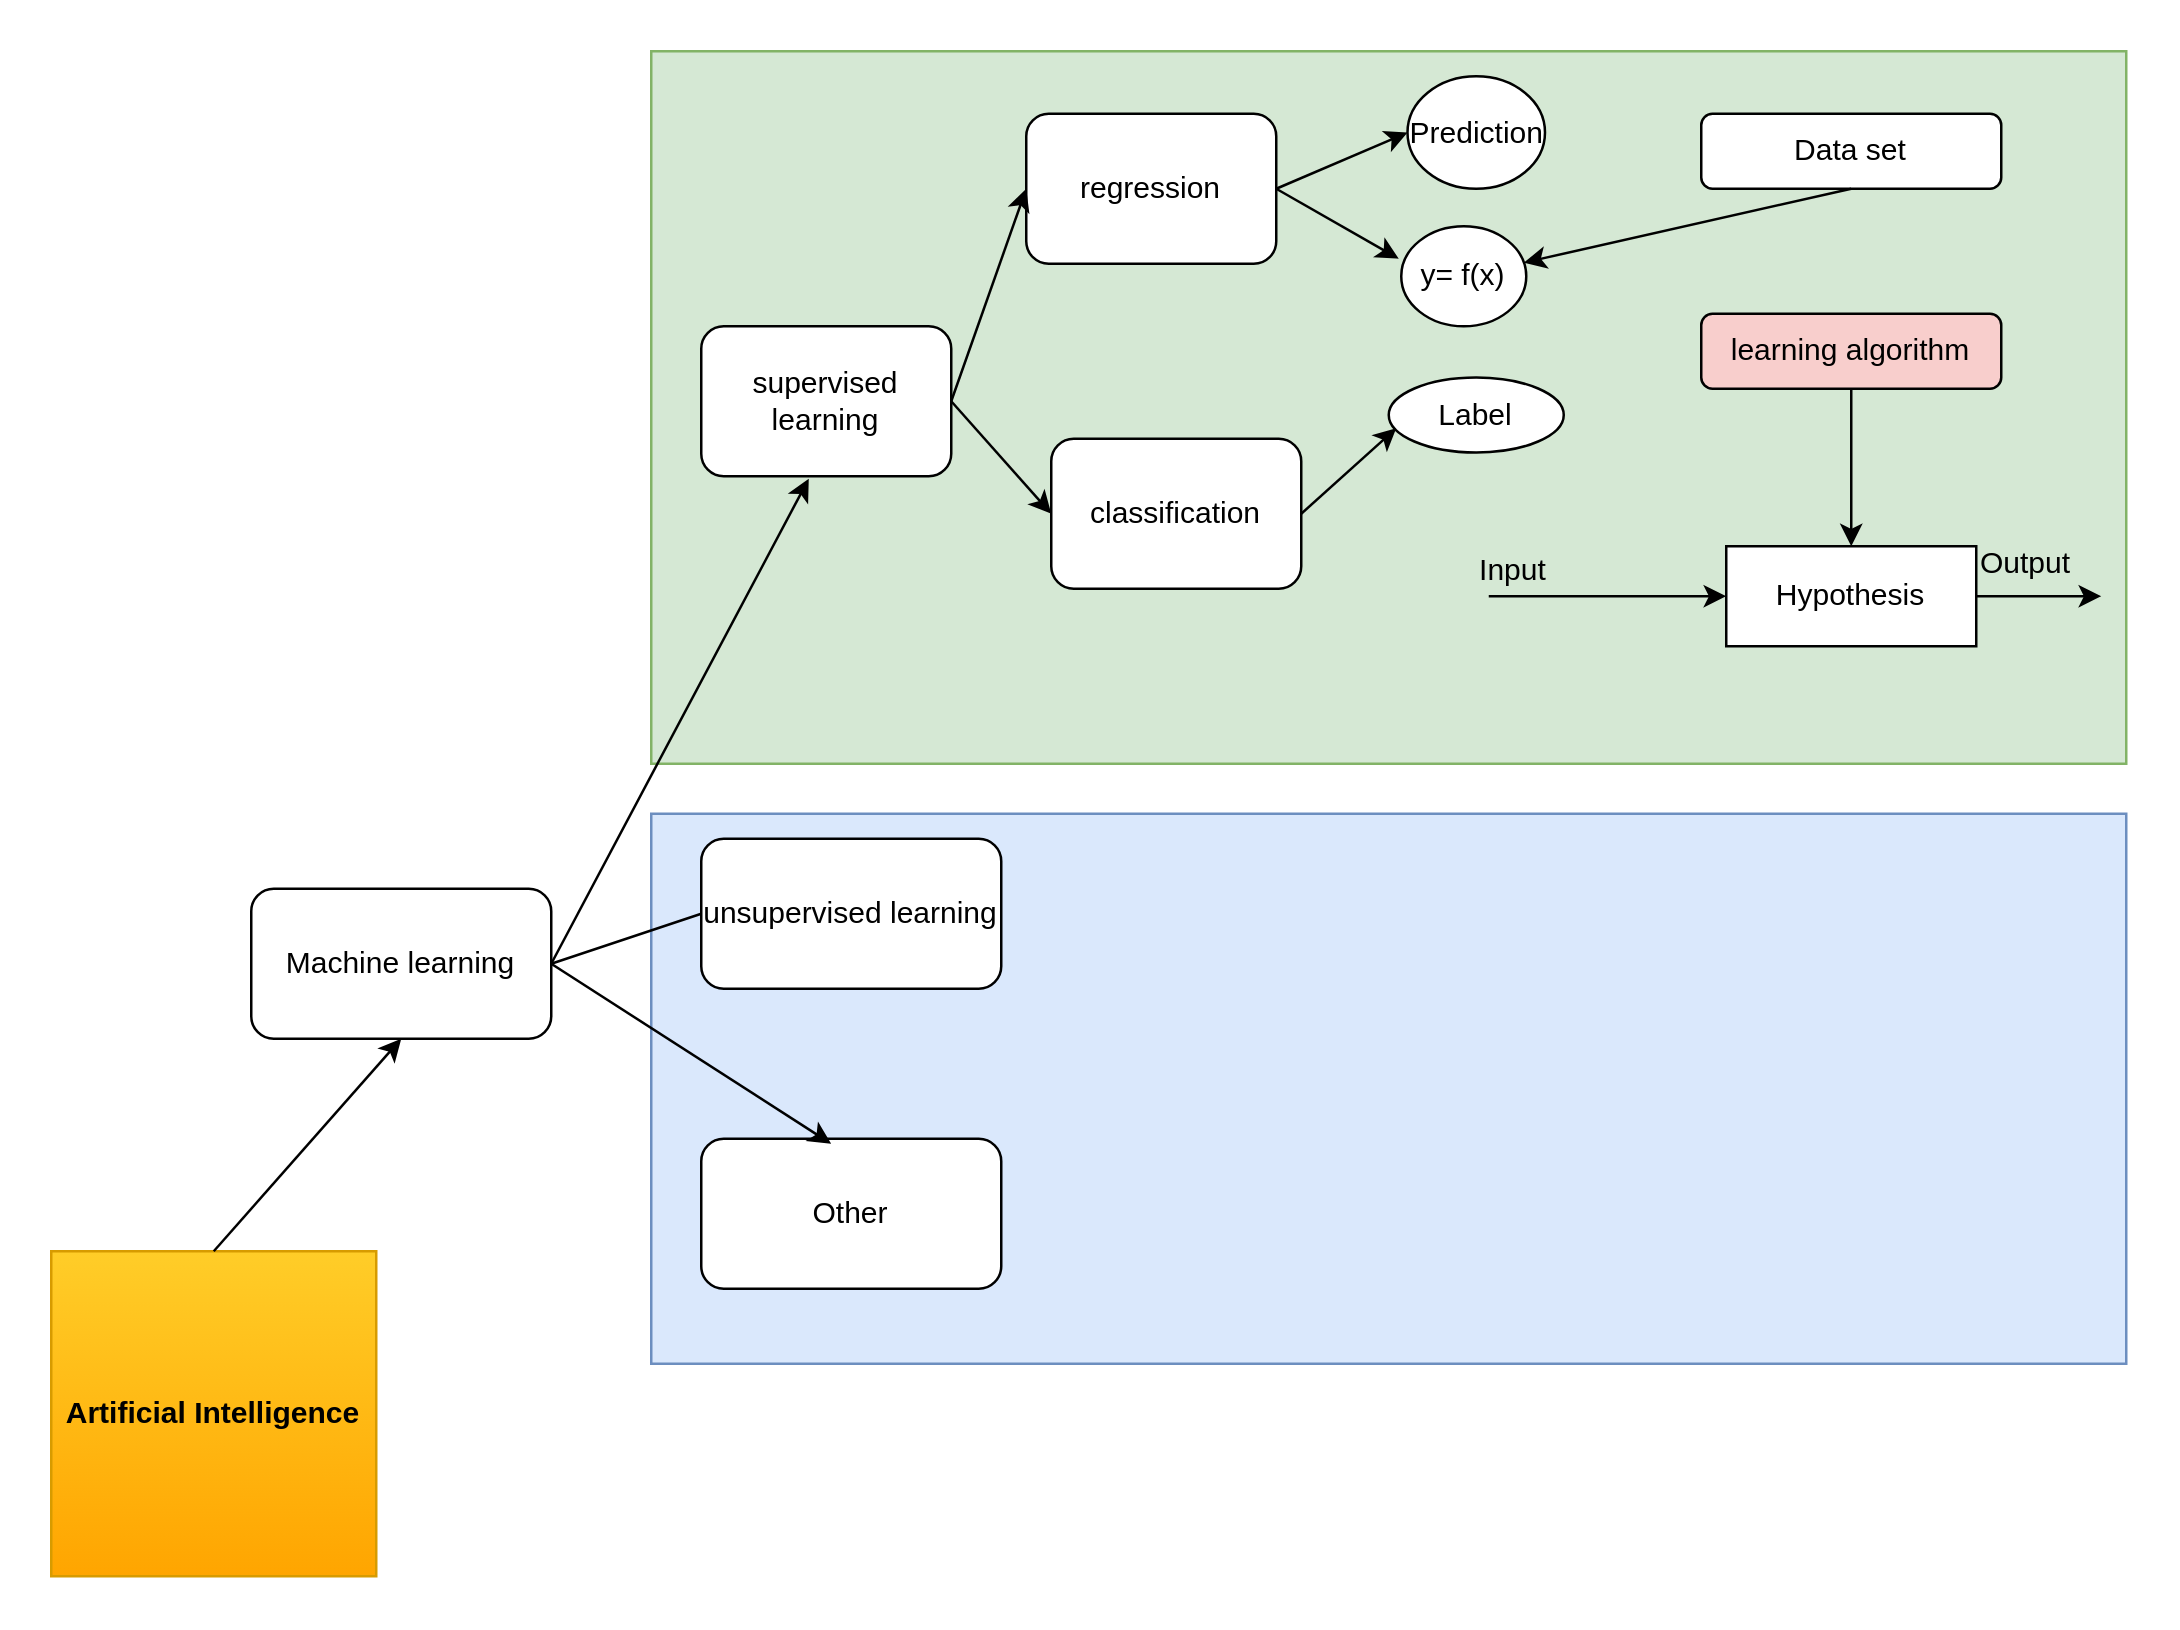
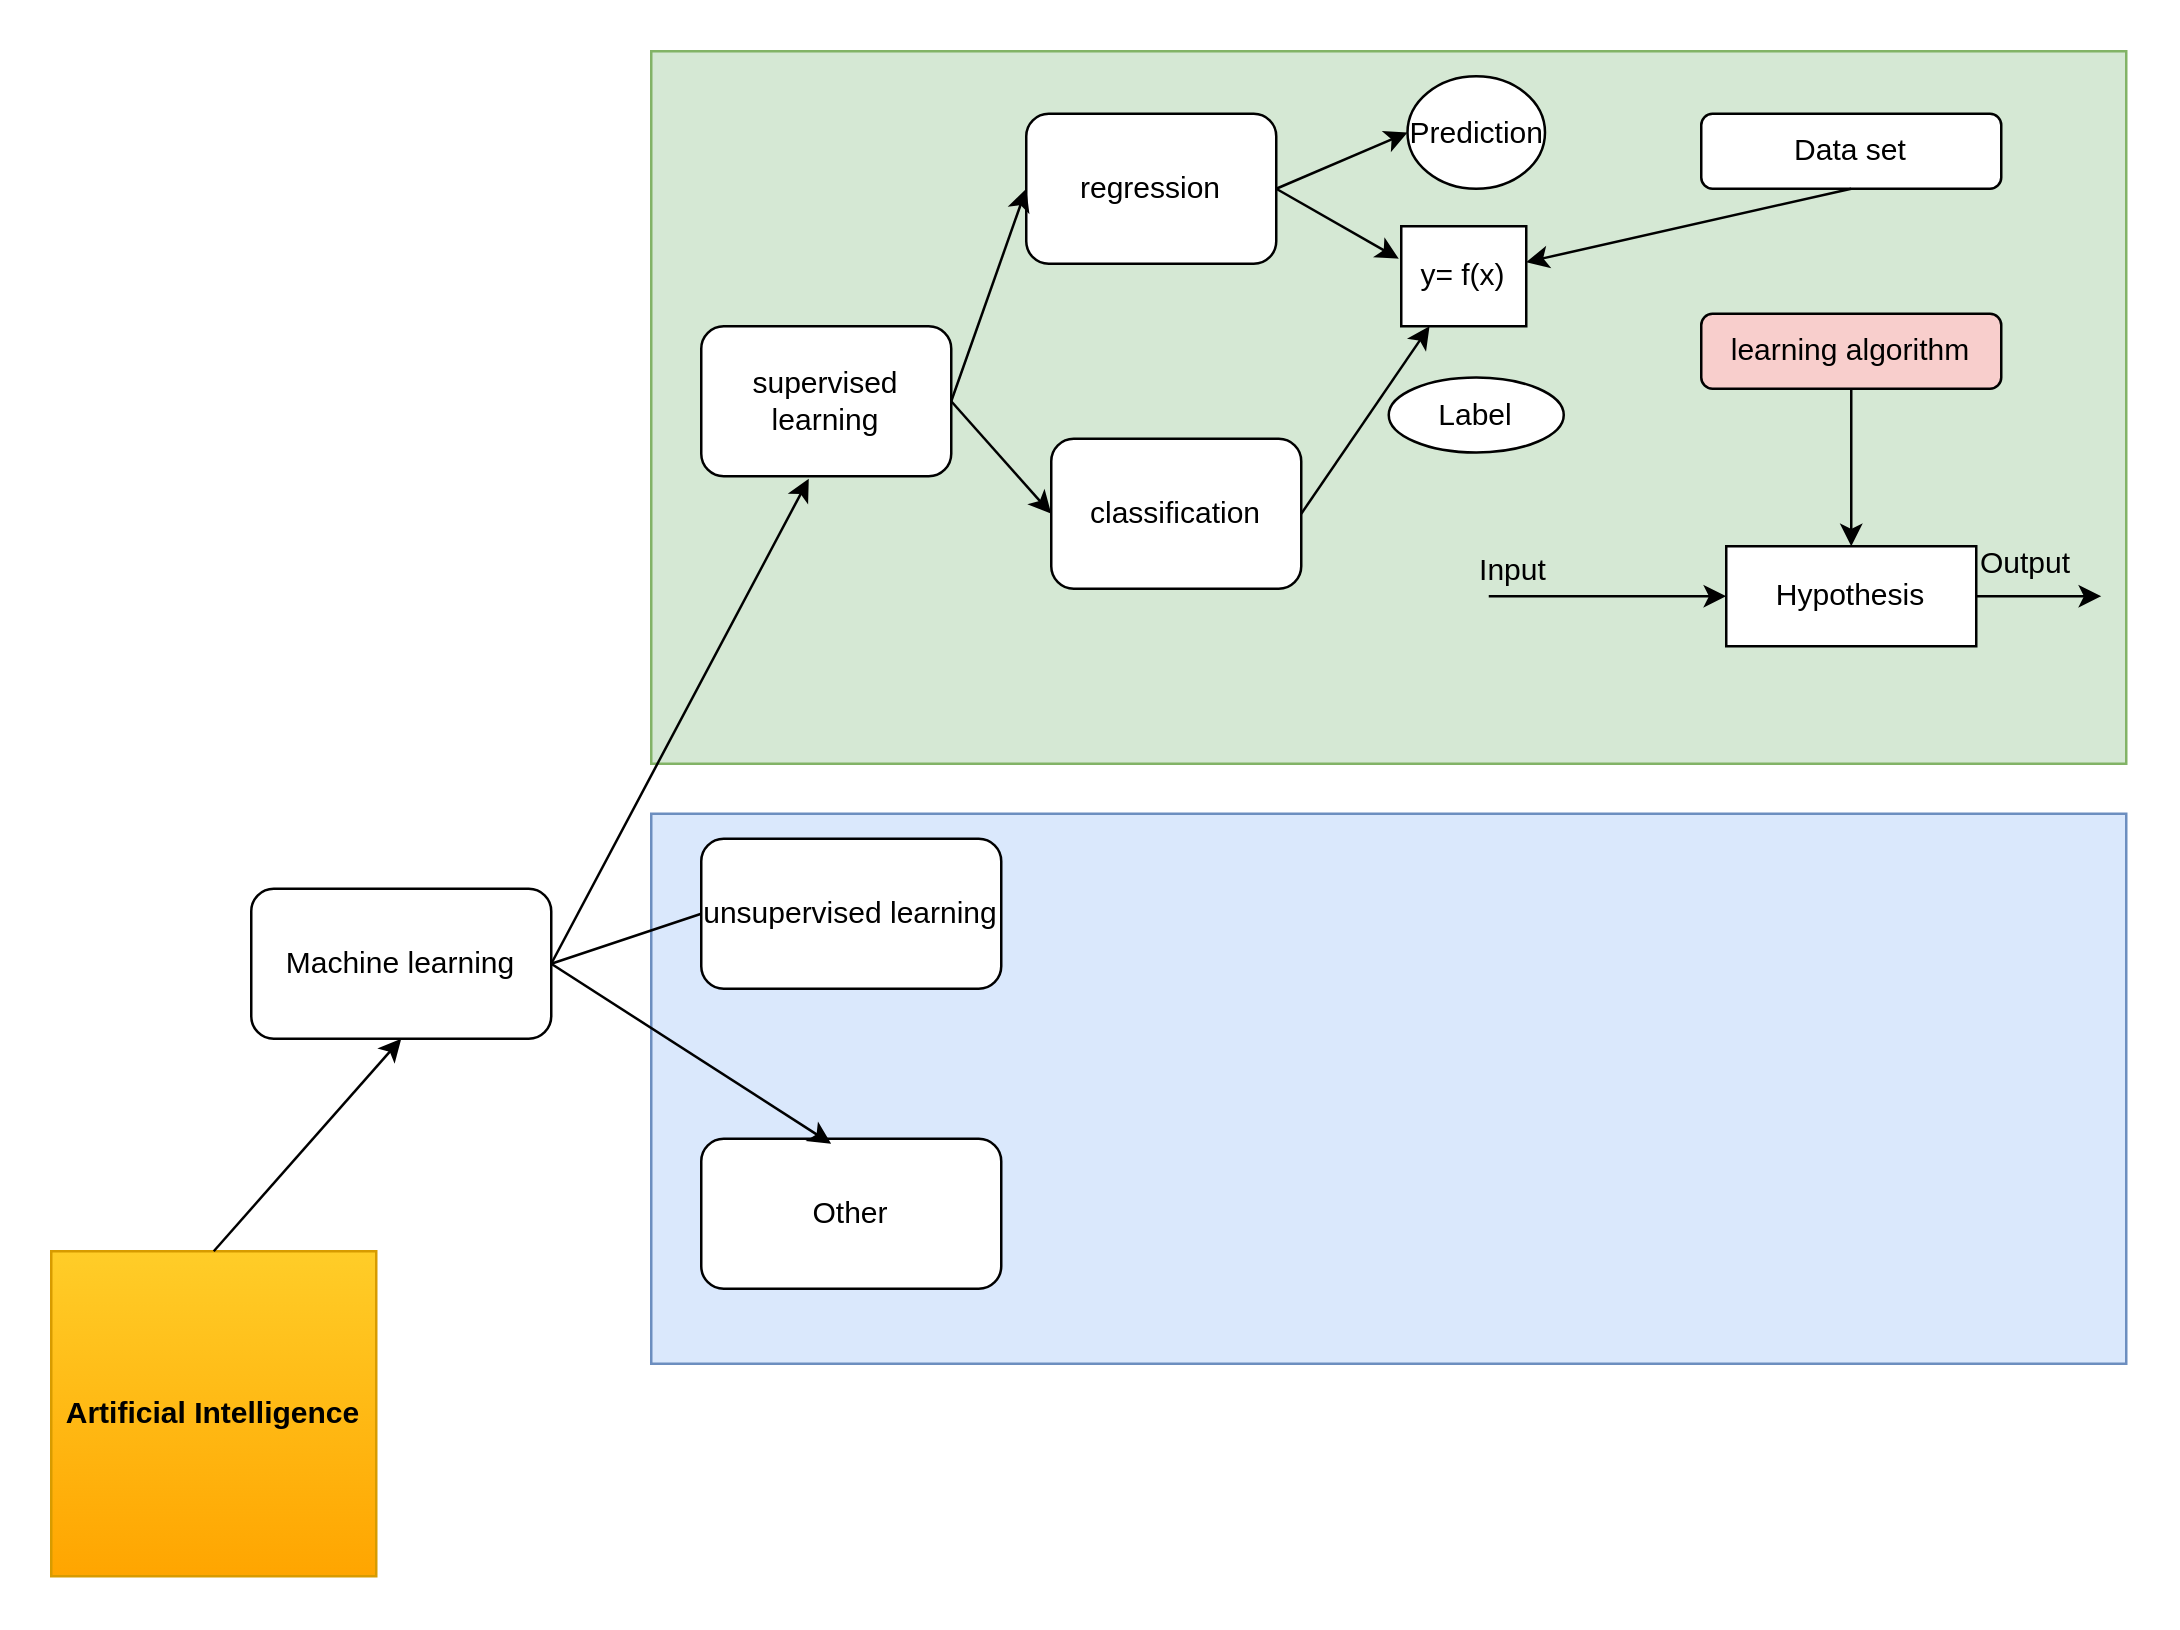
(1464, 276) -> (1464, 276)
(1343, 476) -> (1361, 426)
